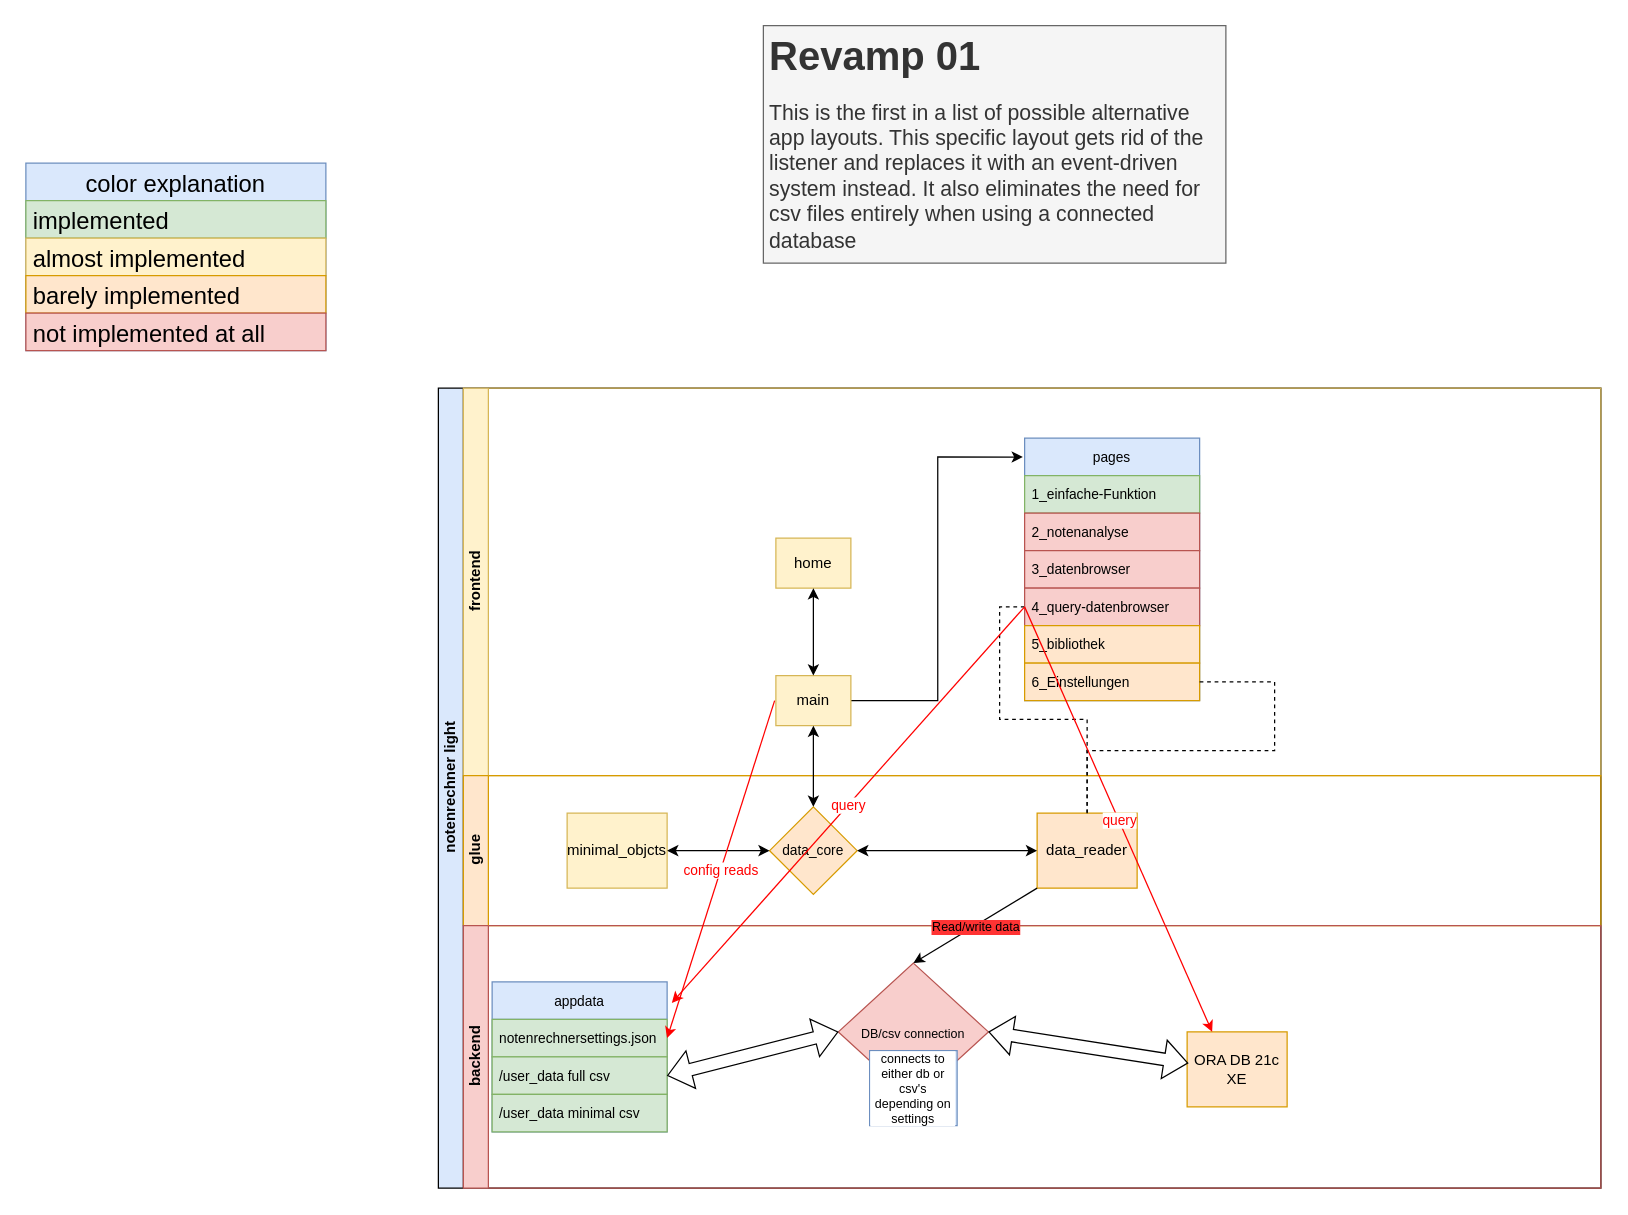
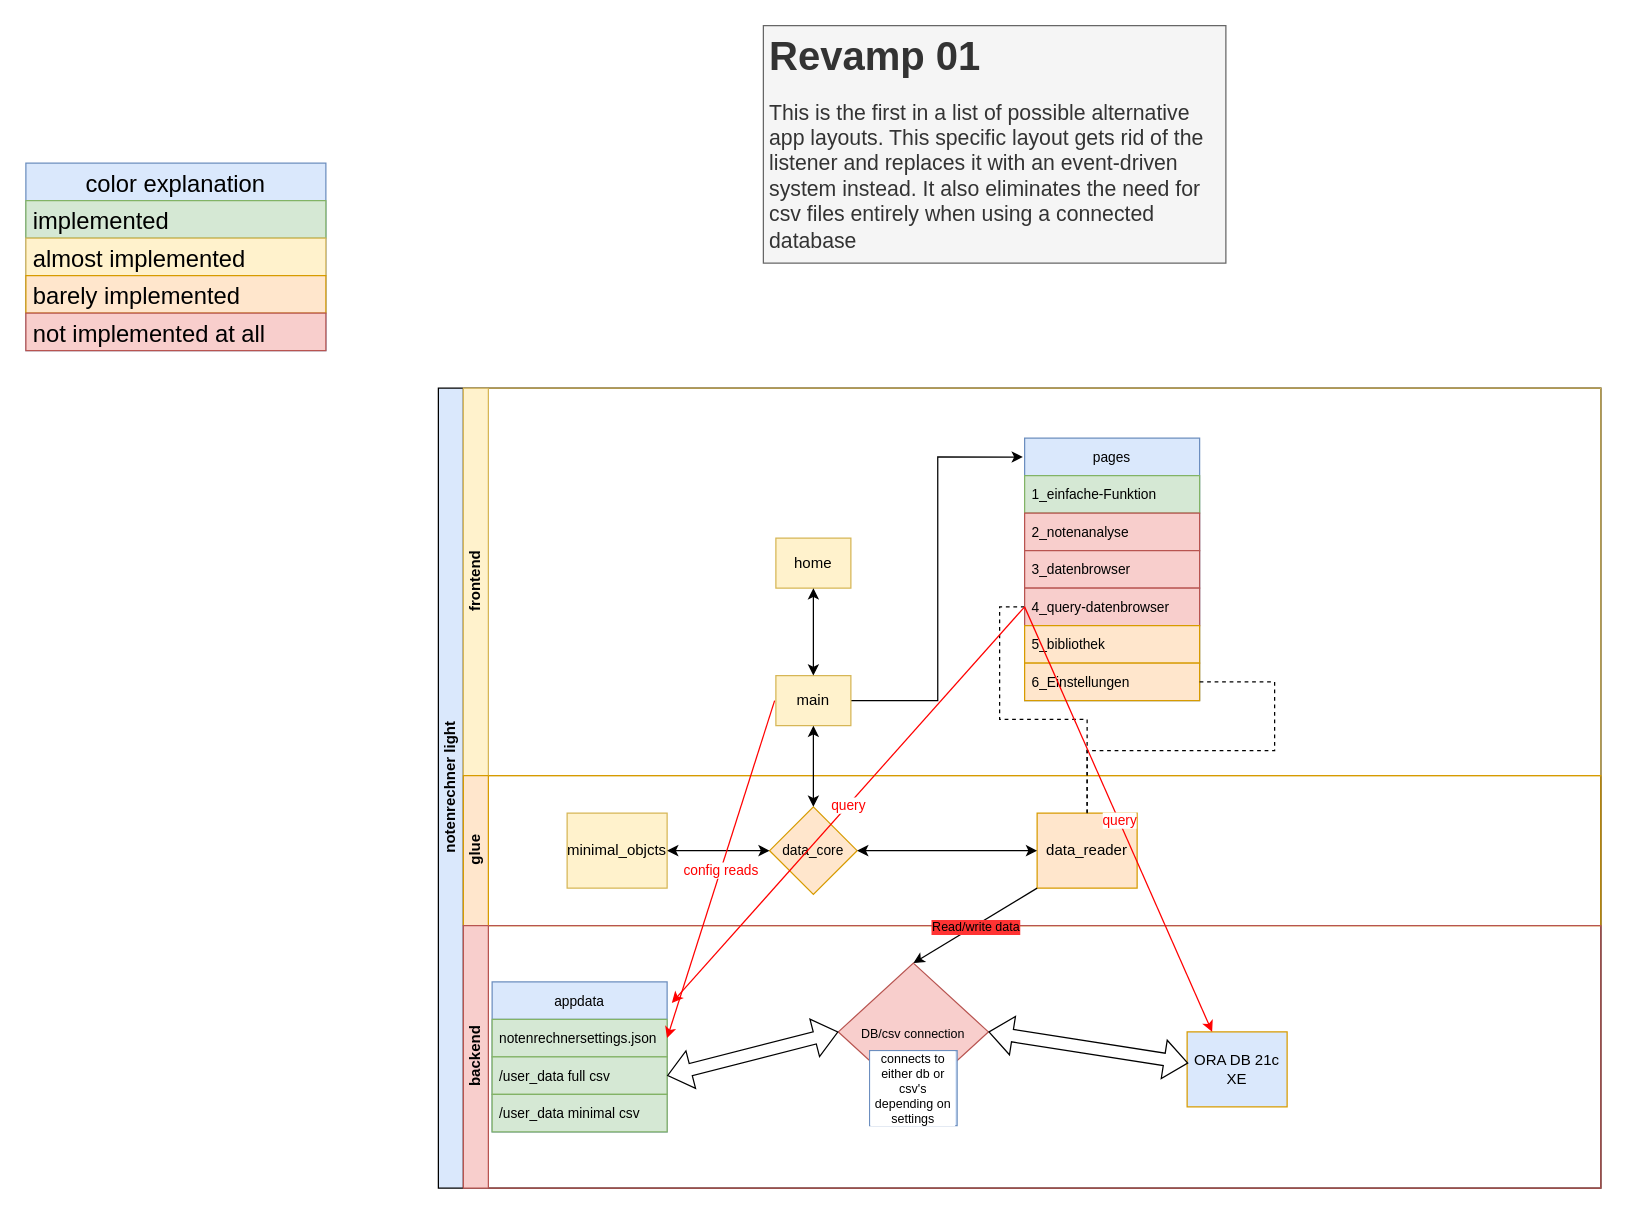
(1237, 1069) -> (1237, 1069)
